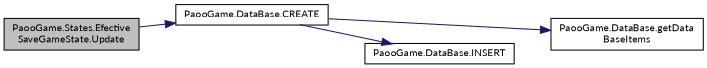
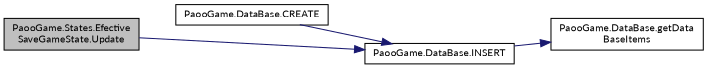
(434, 24) -> (527, 45)
(152, 26) -> (247, 43)
